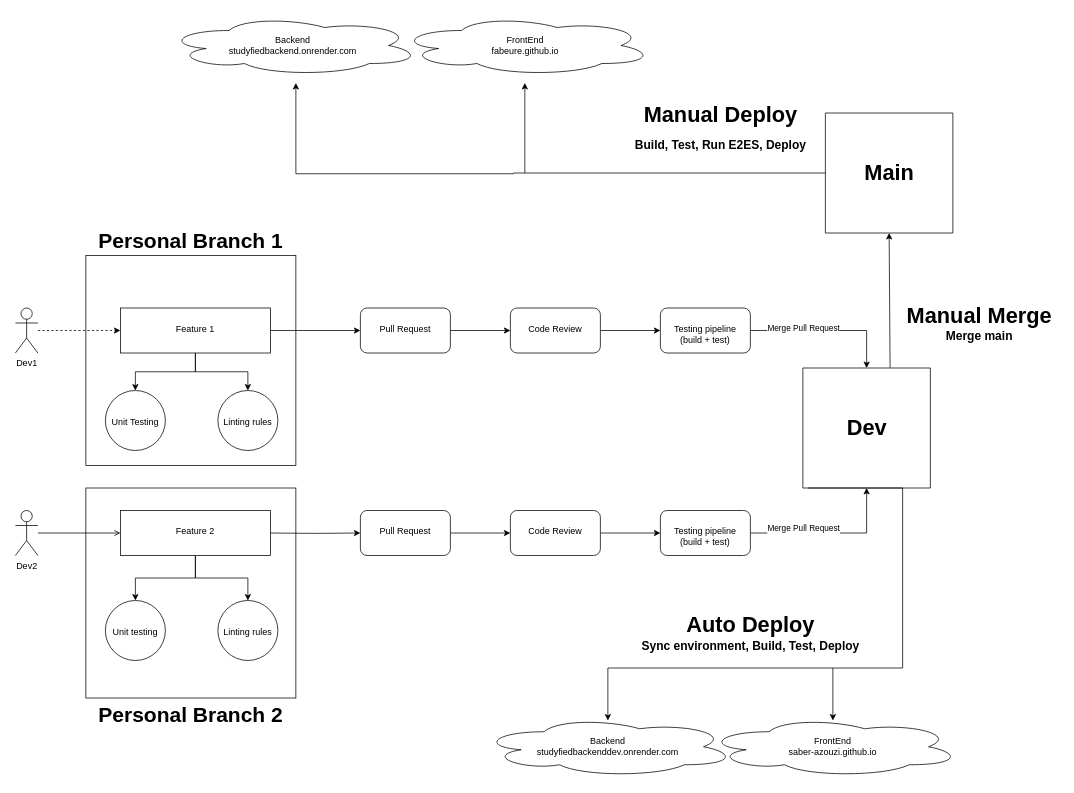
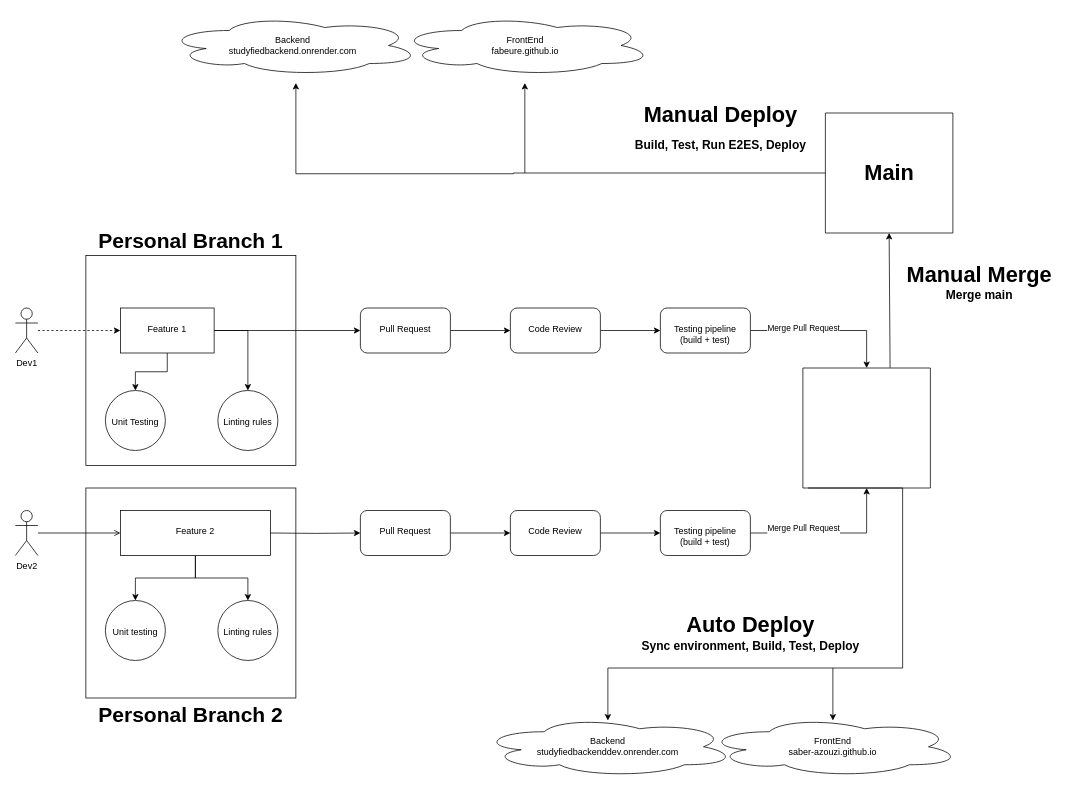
(979, 323) -> (979, 282)
(195, 330) -> (167, 330)
(867, 428) -> none
